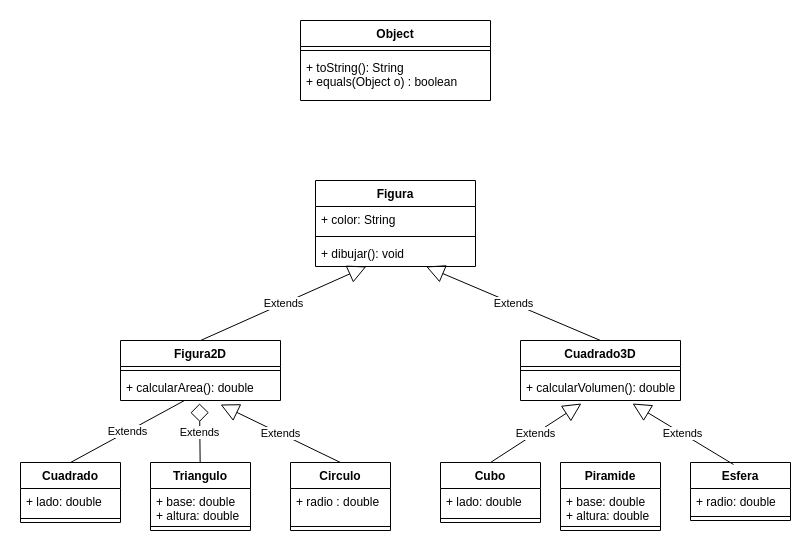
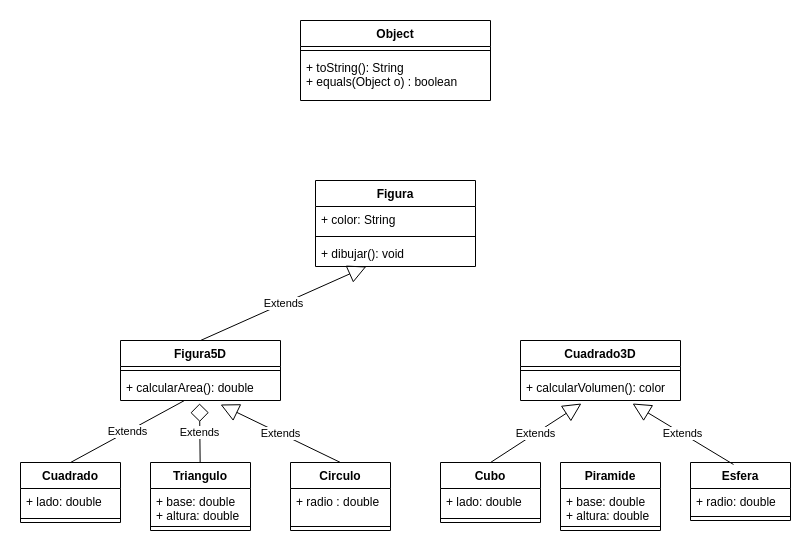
(522, 307) -> none
(201, 355) -> (201, 355)
(602, 396) -> (602, 396)
